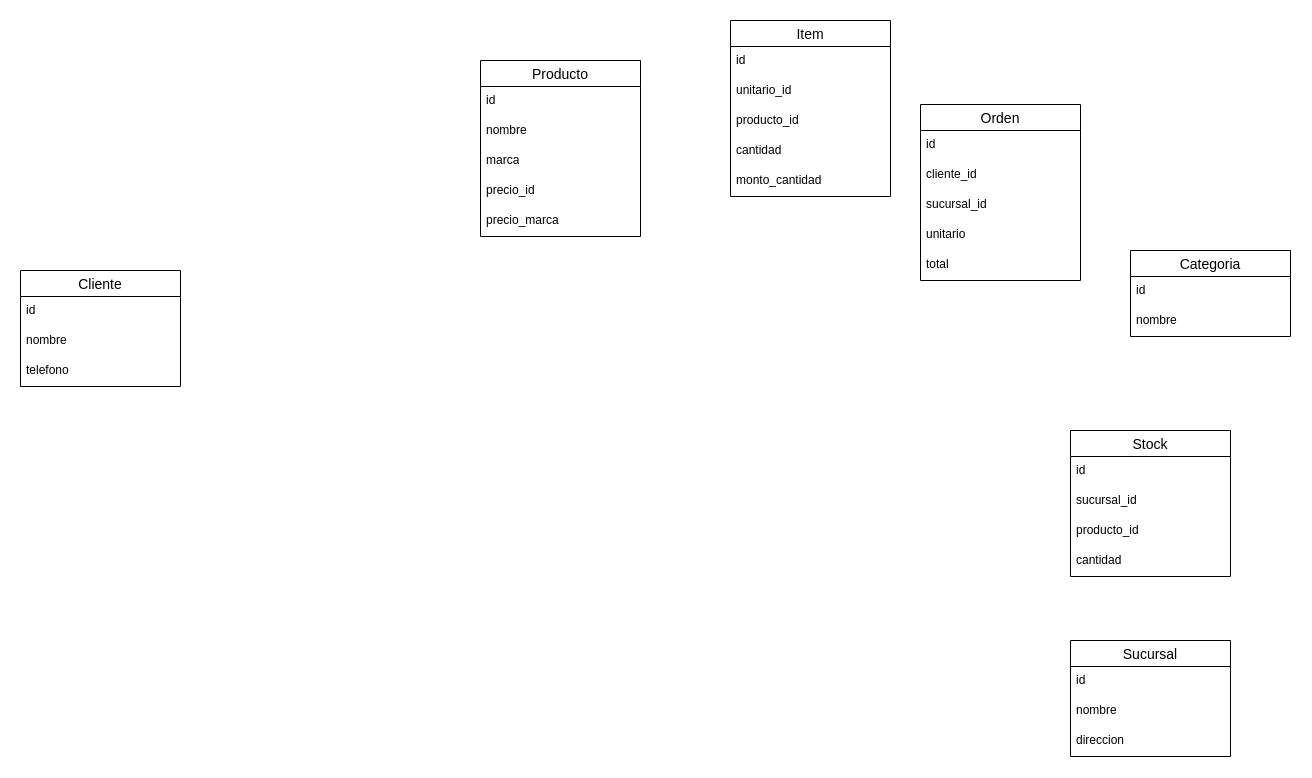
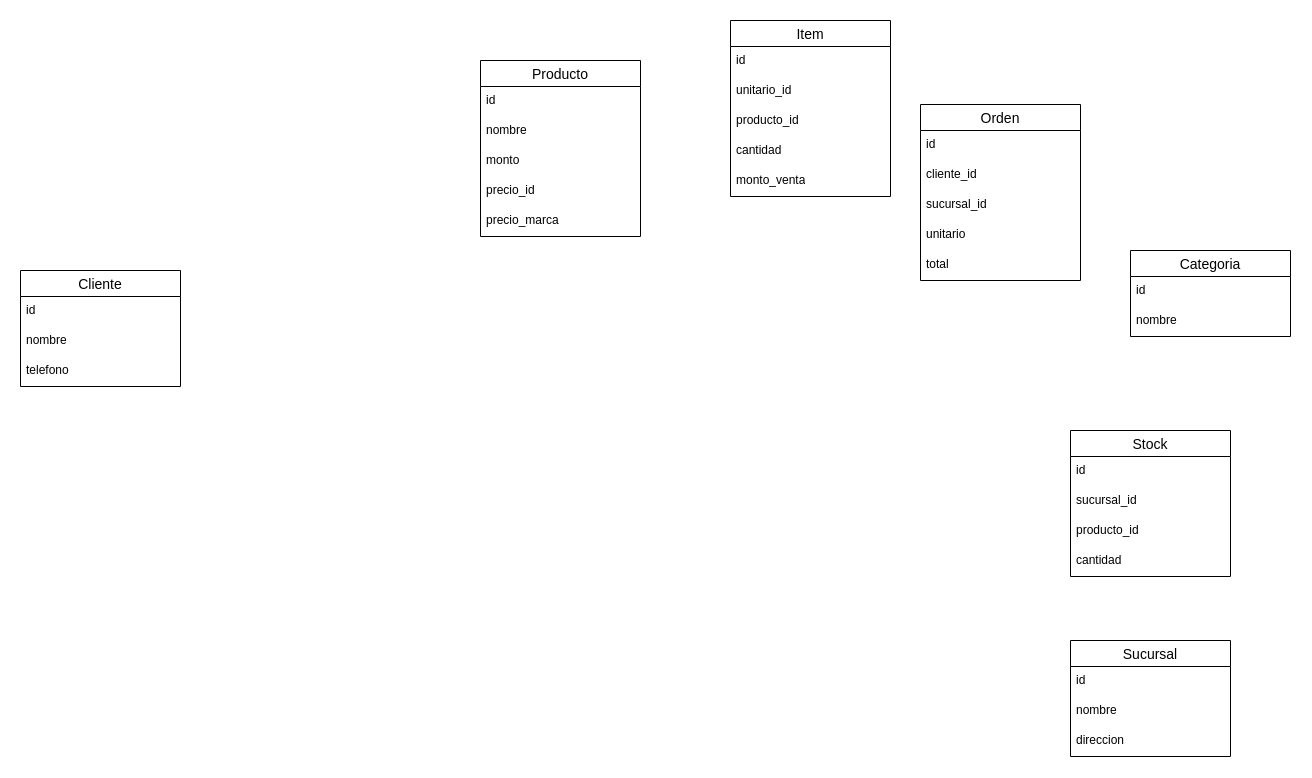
(503, 161) -> (503, 161)
(782, 181) -> (773, 181)
